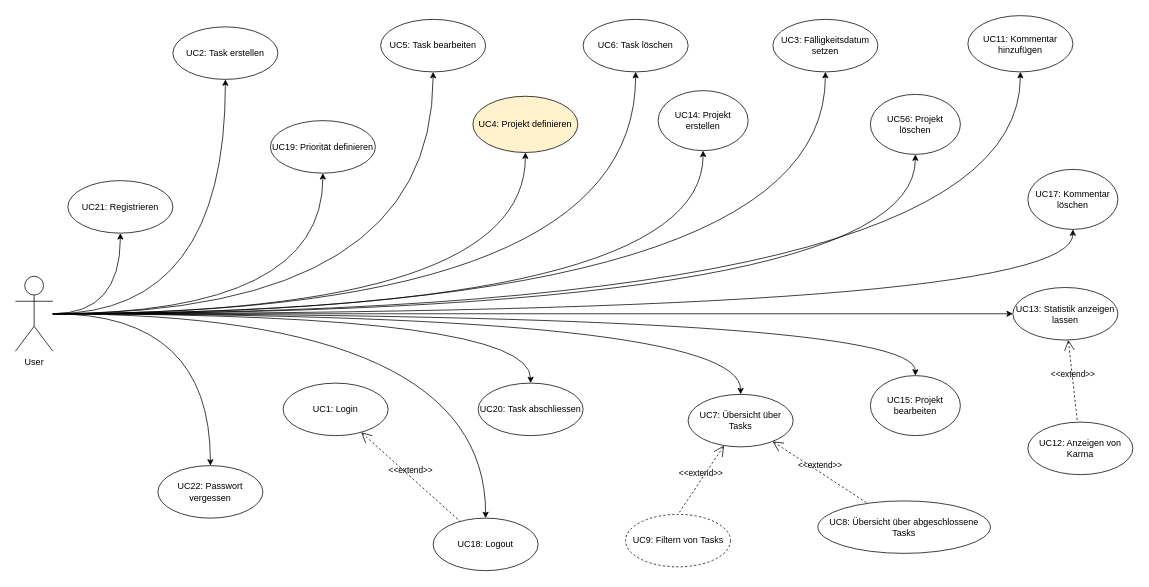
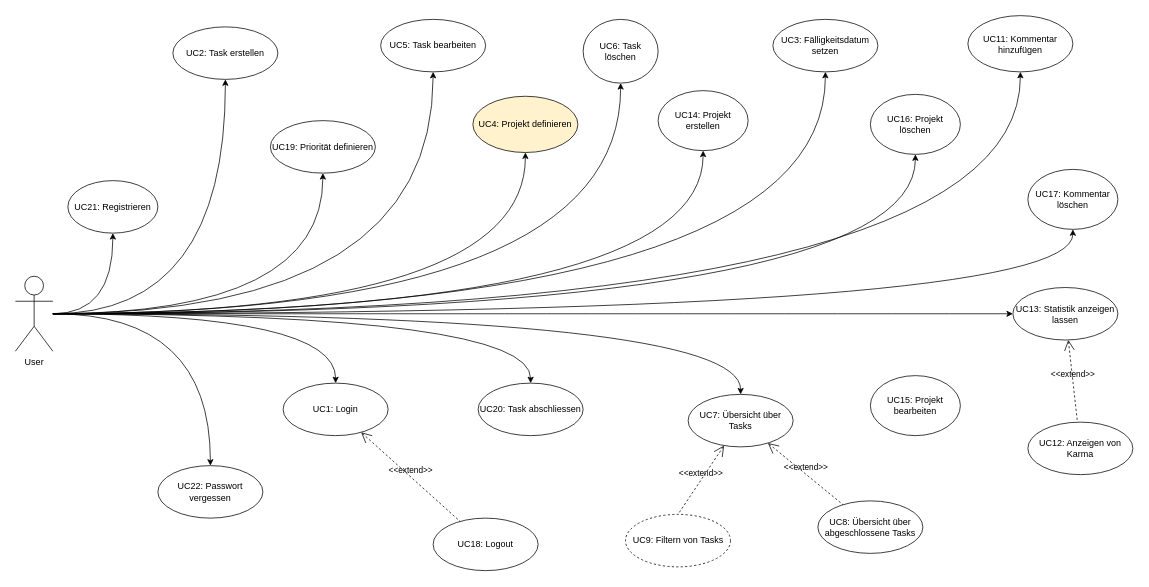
(636, 45) -> (621, 51)
(915, 124) -> (915, 124)
(120, 207) -> (113, 207)
(710, 329) -> none
(416, 385) -> (210, 321)
(904, 527) -> (870, 527)
